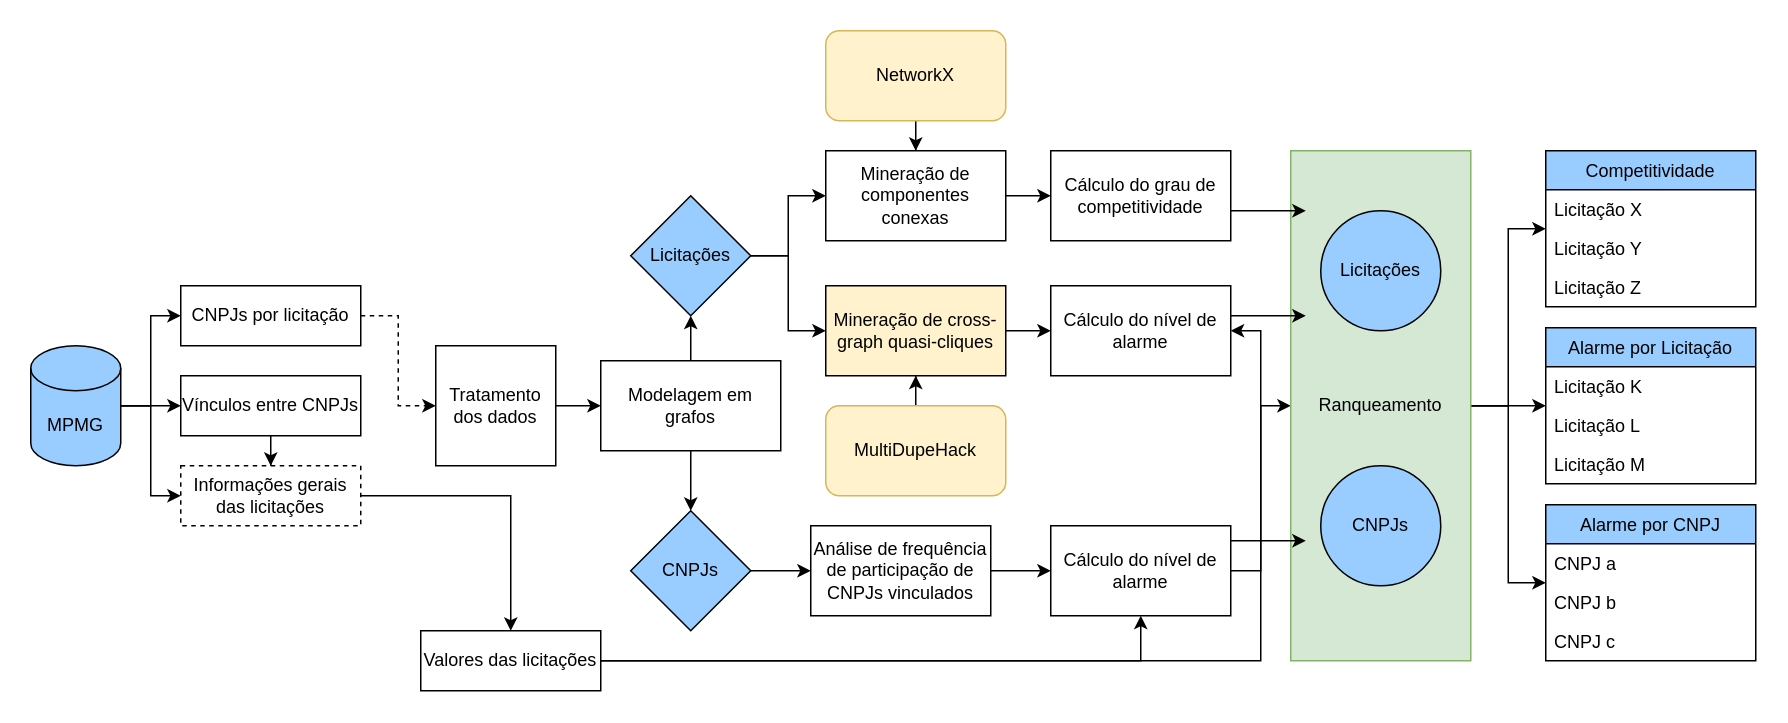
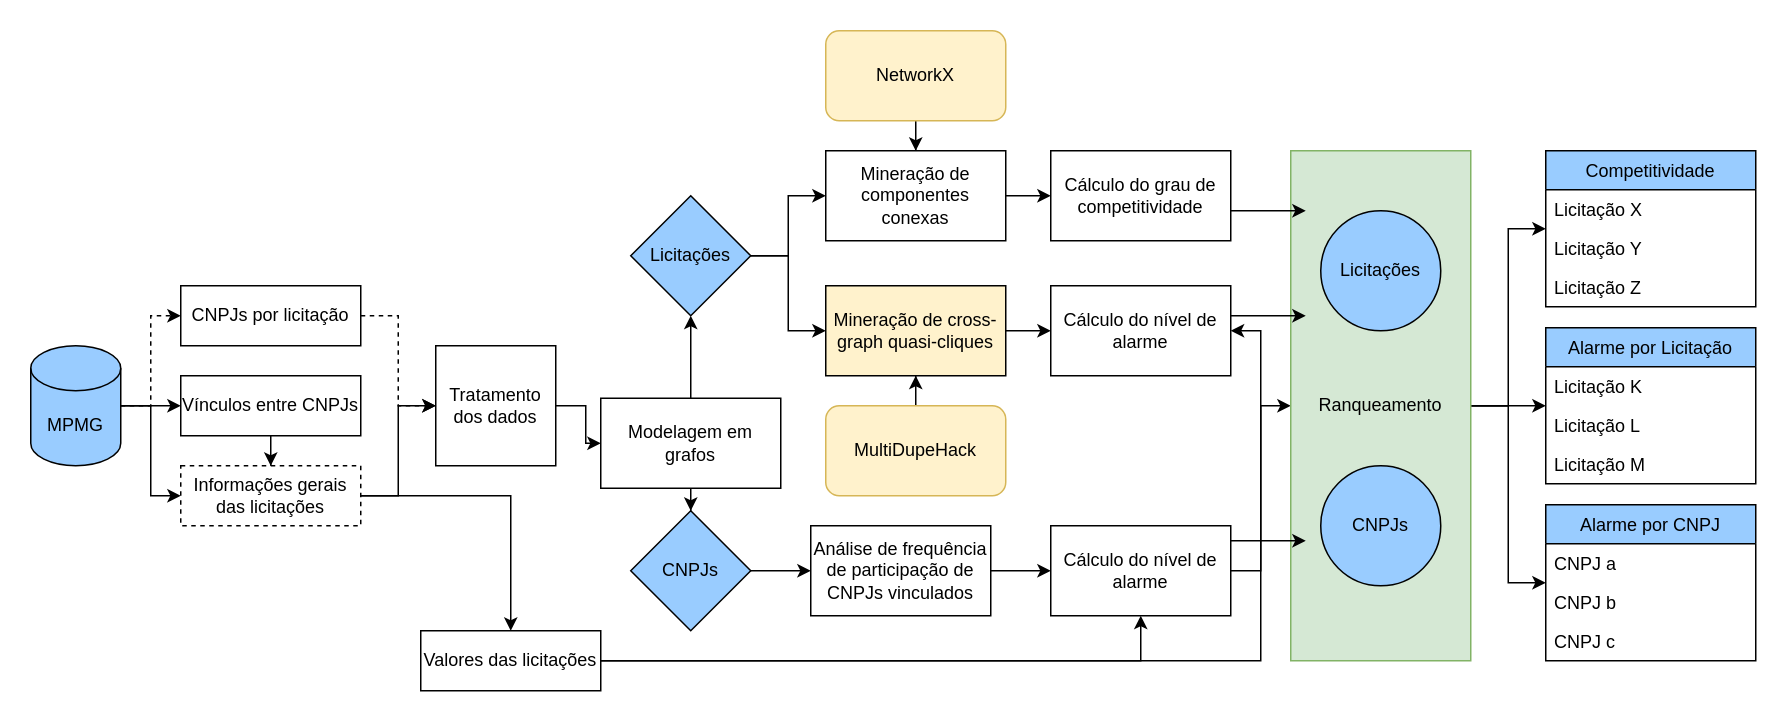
(151, 353) -> (151, 353)
(691, 406) -> (691, 443)
none -> (398, 451)
